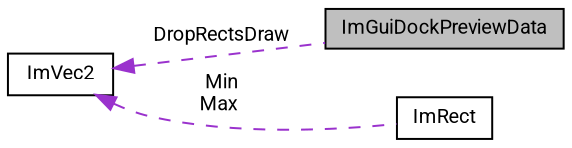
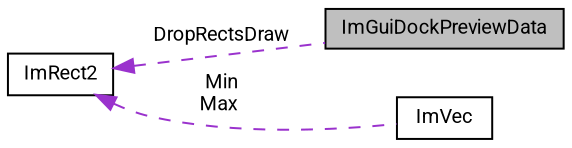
(61, 74) -> (61, 74)
(445, 118) -> (445, 118)
